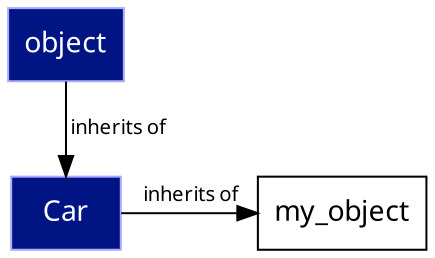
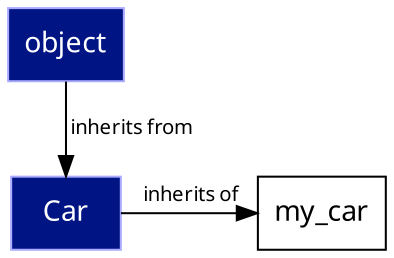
(117, 129) -> (130, 129)
(342, 213) -> (322, 213)
